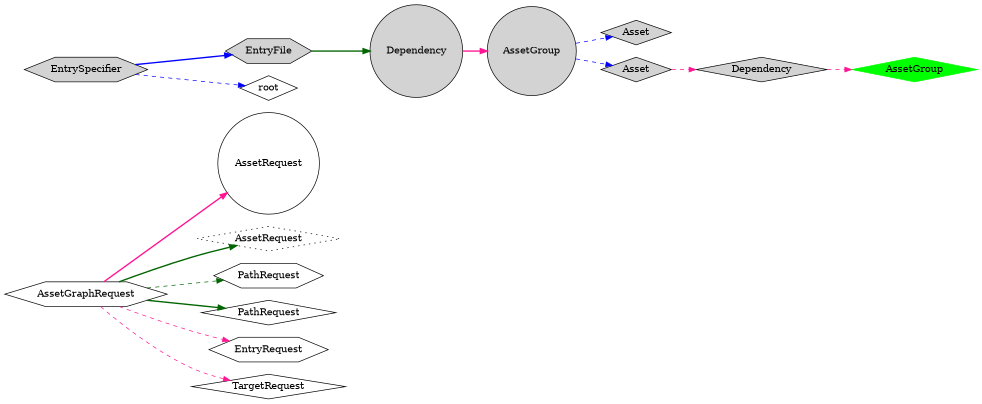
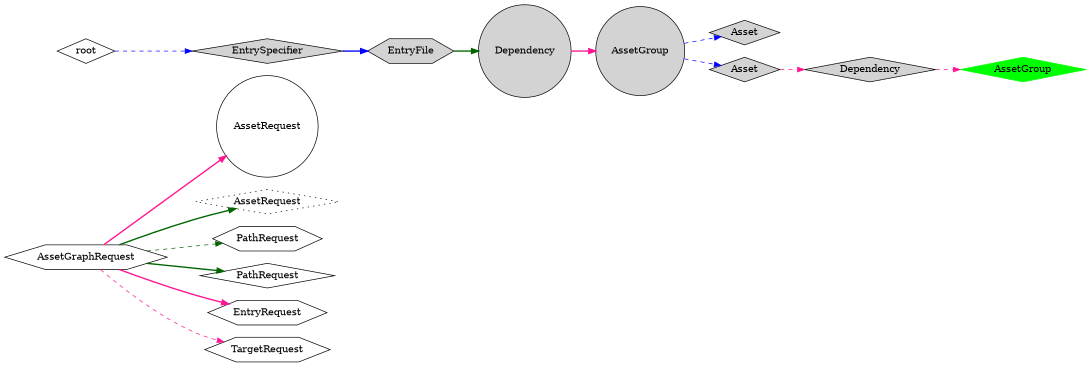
(86, 70) -> (267, 51)
(187, 80) -> (150, 51)
(170, 324) -> (170, 287)
(269, 387) -> (267, 350)
